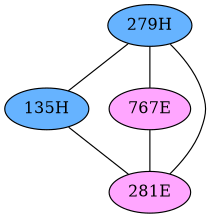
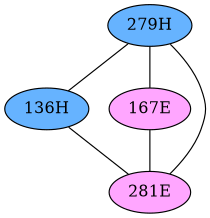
(47, 109) -> (47, 109)
(150, 109) -> (150, 109)
